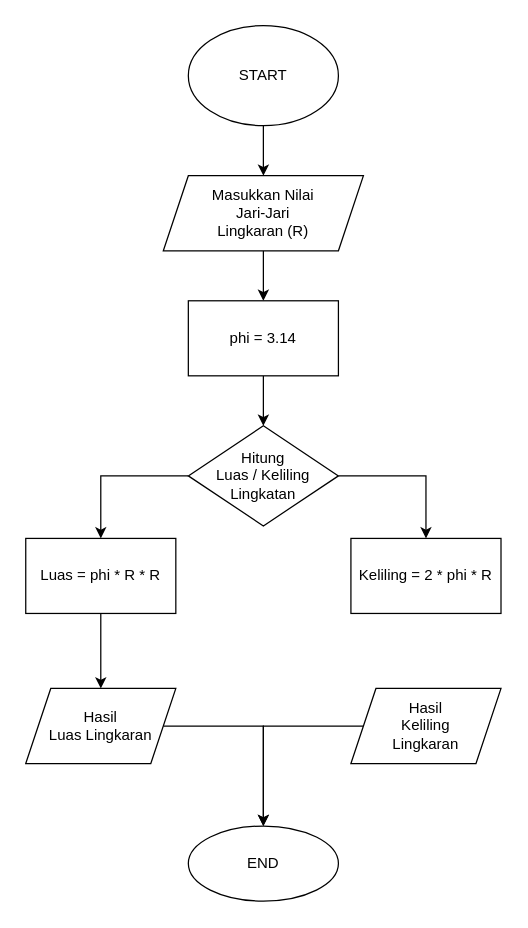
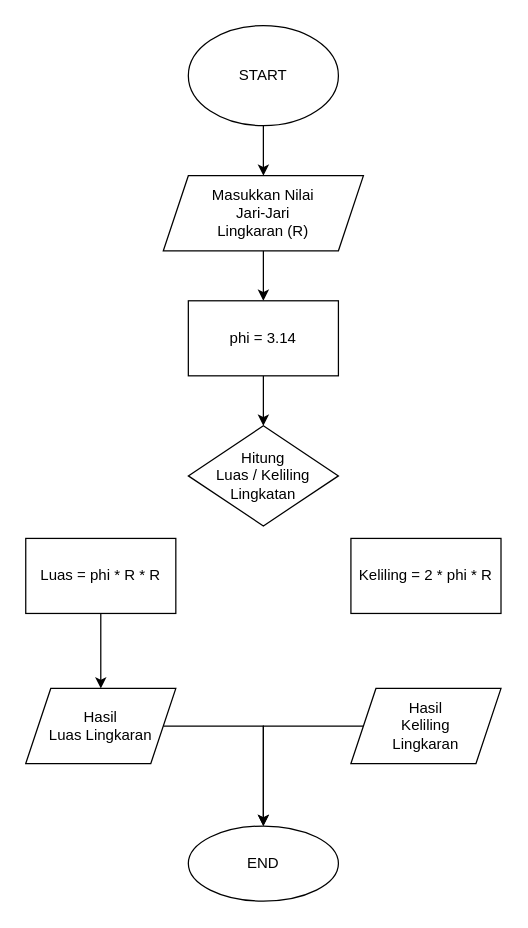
(118, 476) -> none
(409, 476) -> none
